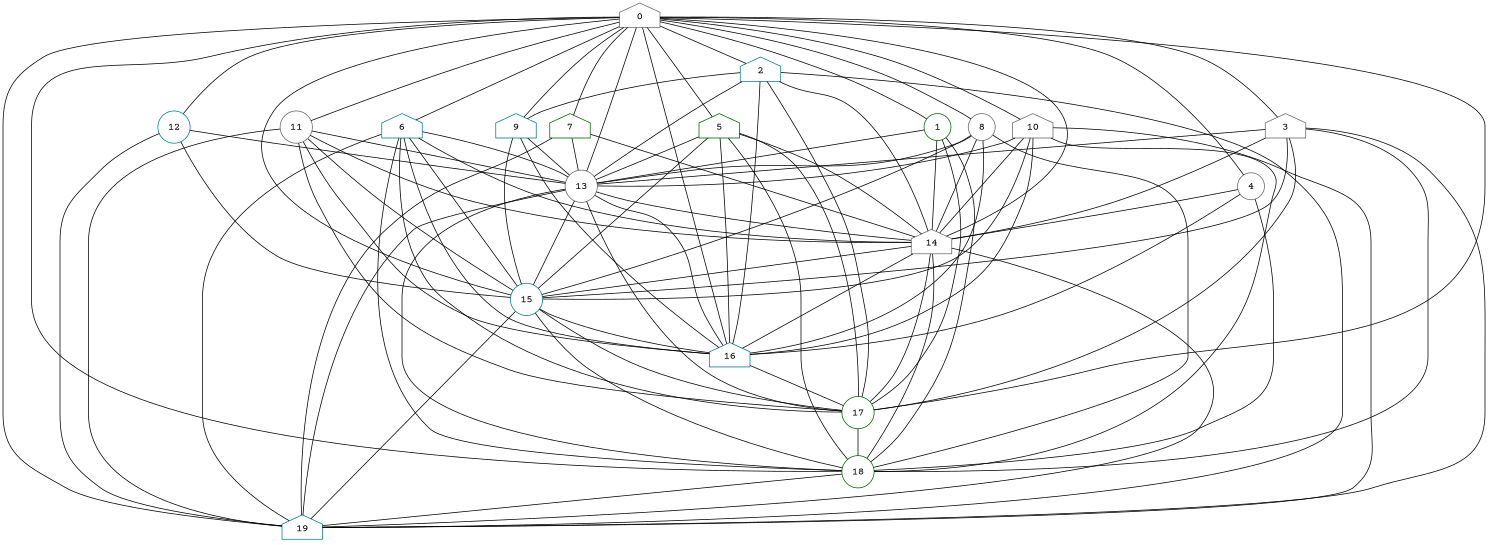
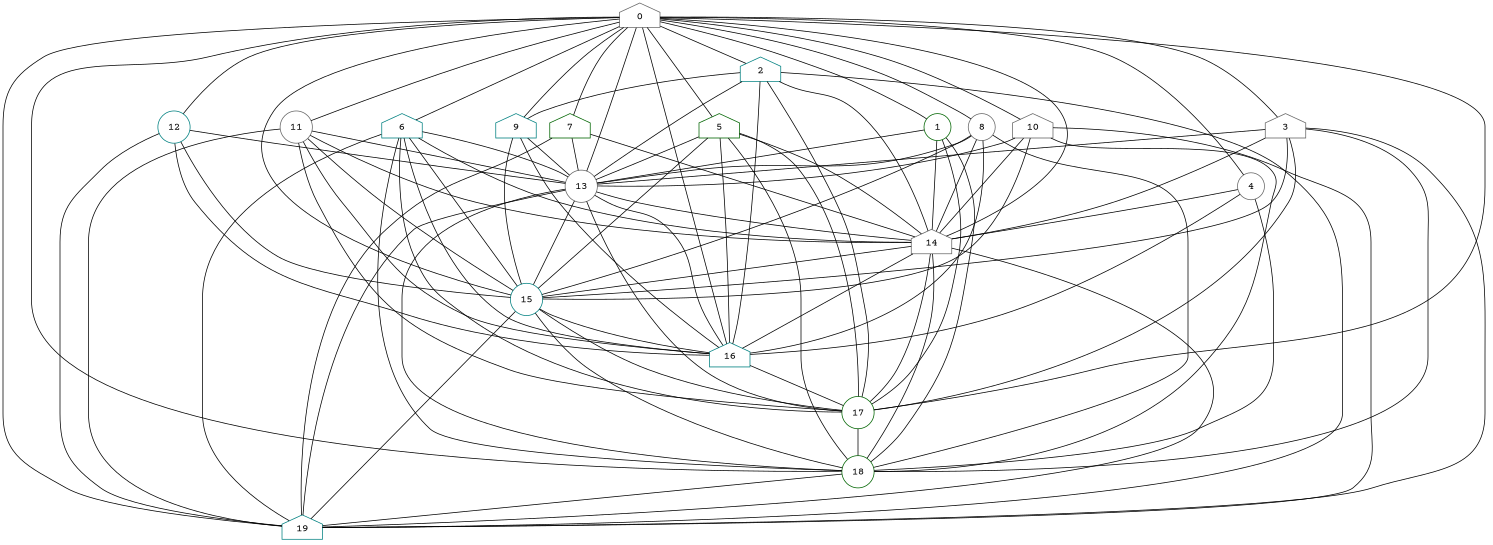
(940, 303) -> (421, 319)
